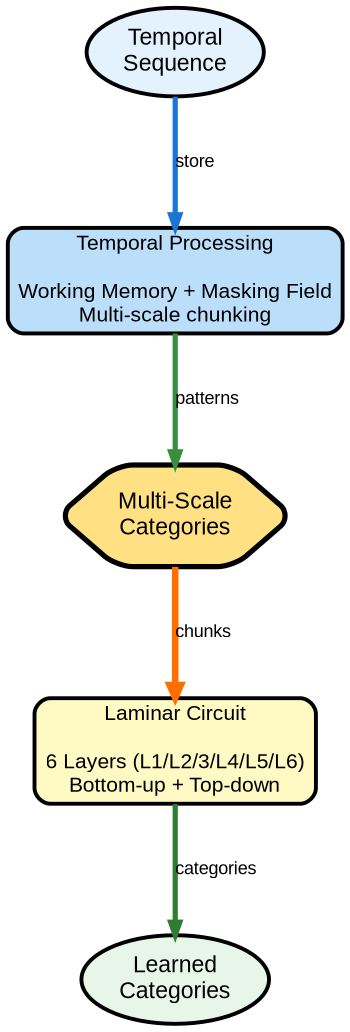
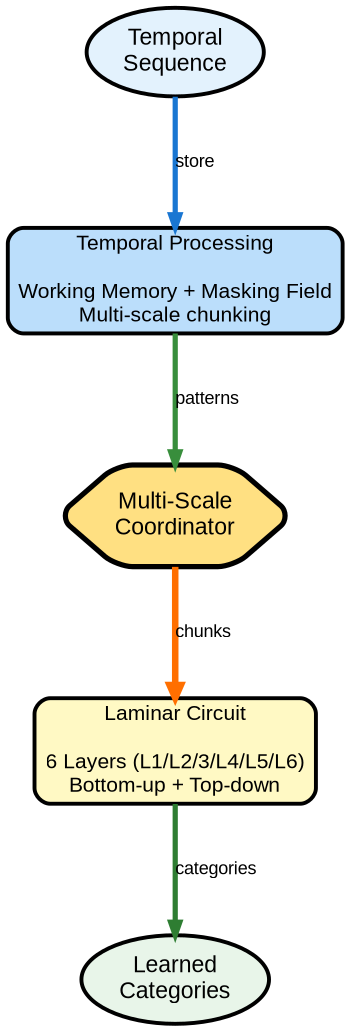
(175, 516) -> (175, 516)
